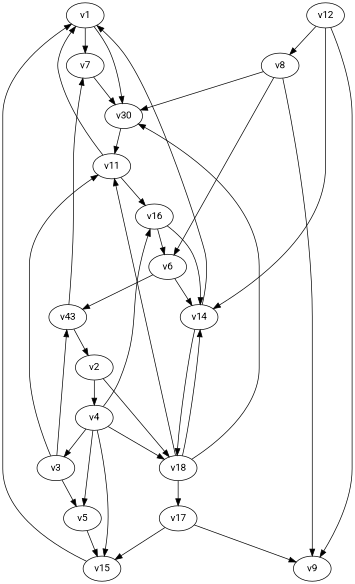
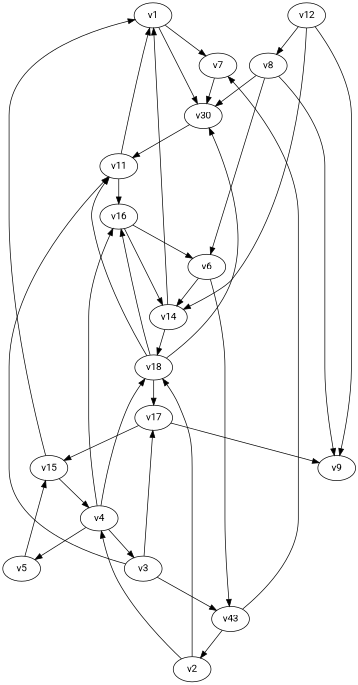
(193, 397) -> (135, 296)
(107, 489) -> (71, 491)
(67, 490) -> (148, 497)
